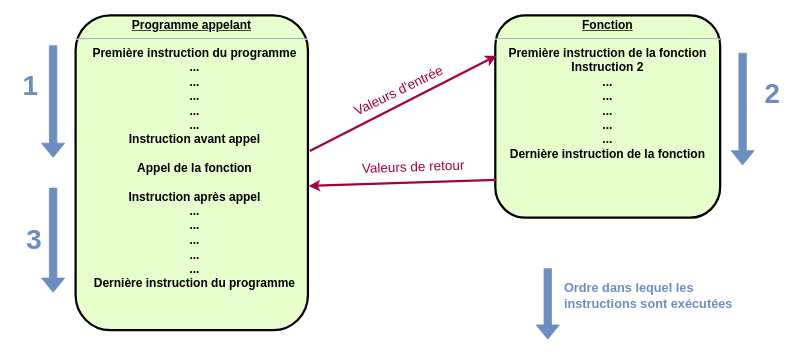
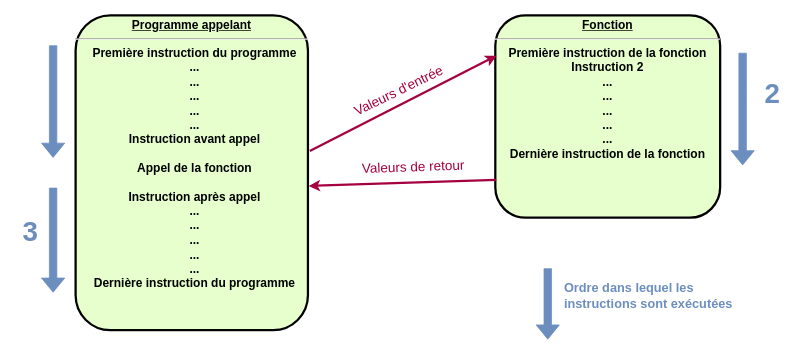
(30, 87) -> none
(34, 240) -> (30, 233)
